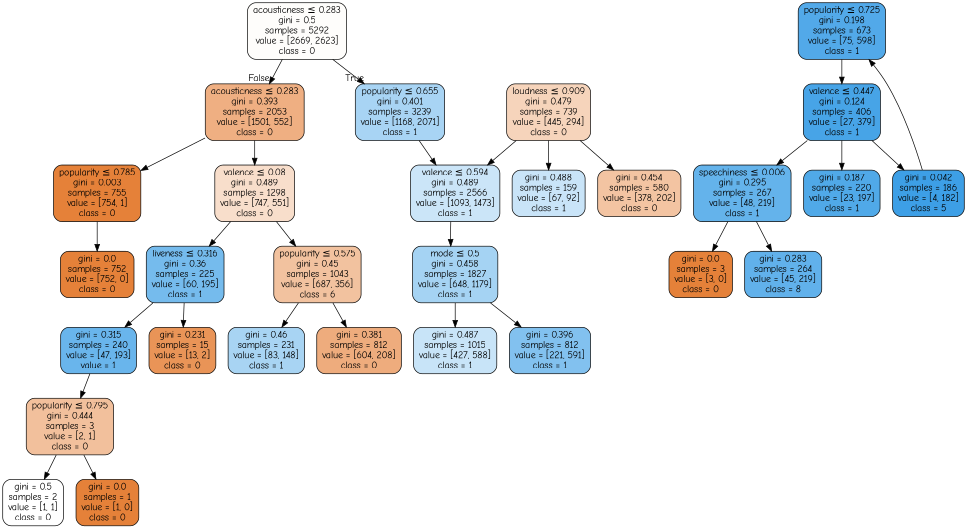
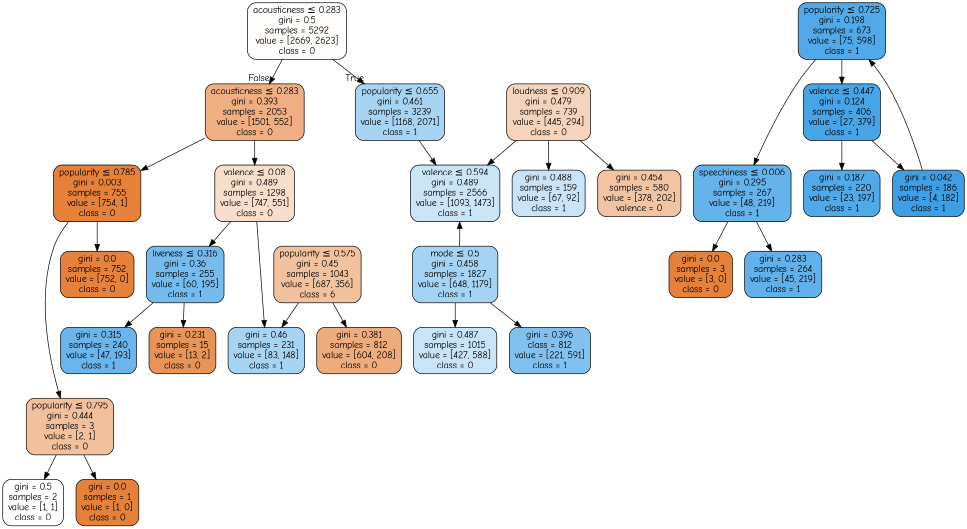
(400, 102) -> (400, 102)
(795, 151) -> (783, 107)
(639, 208) -> (639, 208)
(928, 208) -> (928, 208)
(284, 231) -> (260, 271)
(451, 231) -> (460, 237)
(185, 274) -> (185, 274)
(783, 289) -> (783, 289)
(550, 345) -> (550, 345)
(99, 366) -> (99, 366)
(455, 366) -> (455, 366)
(86, 383) -> (45, 305)
